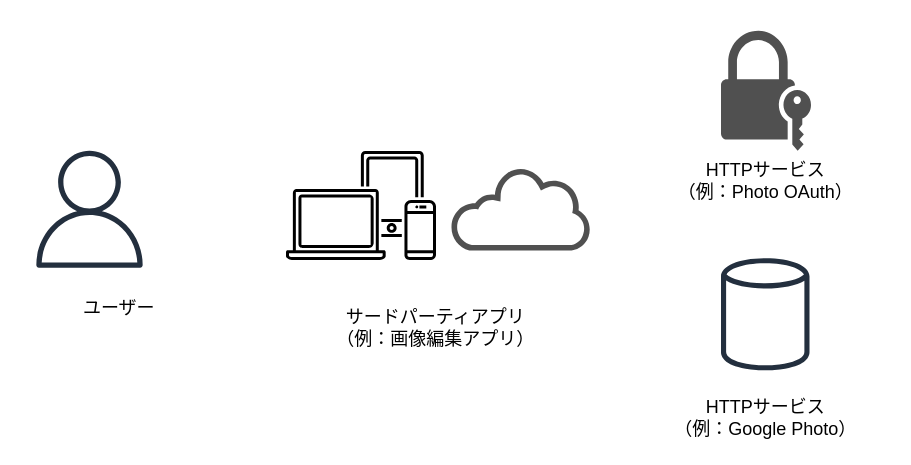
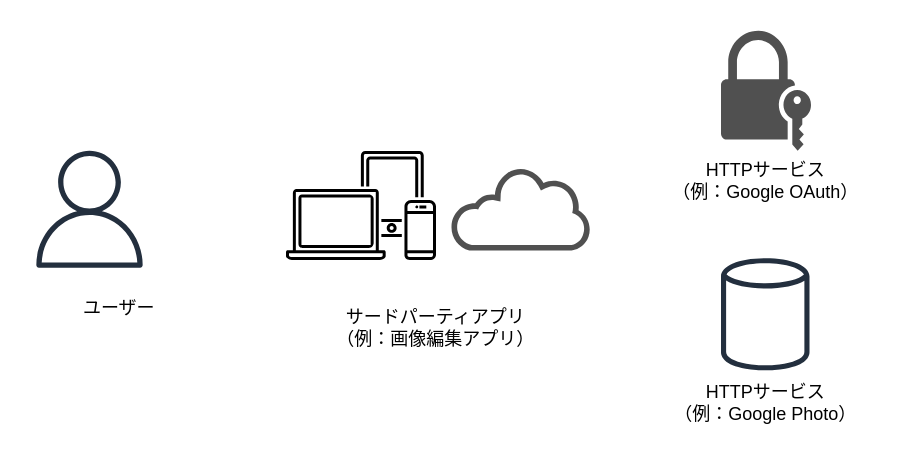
(766, 181) -> (766, 181)
(765, 418) -> (765, 403)
